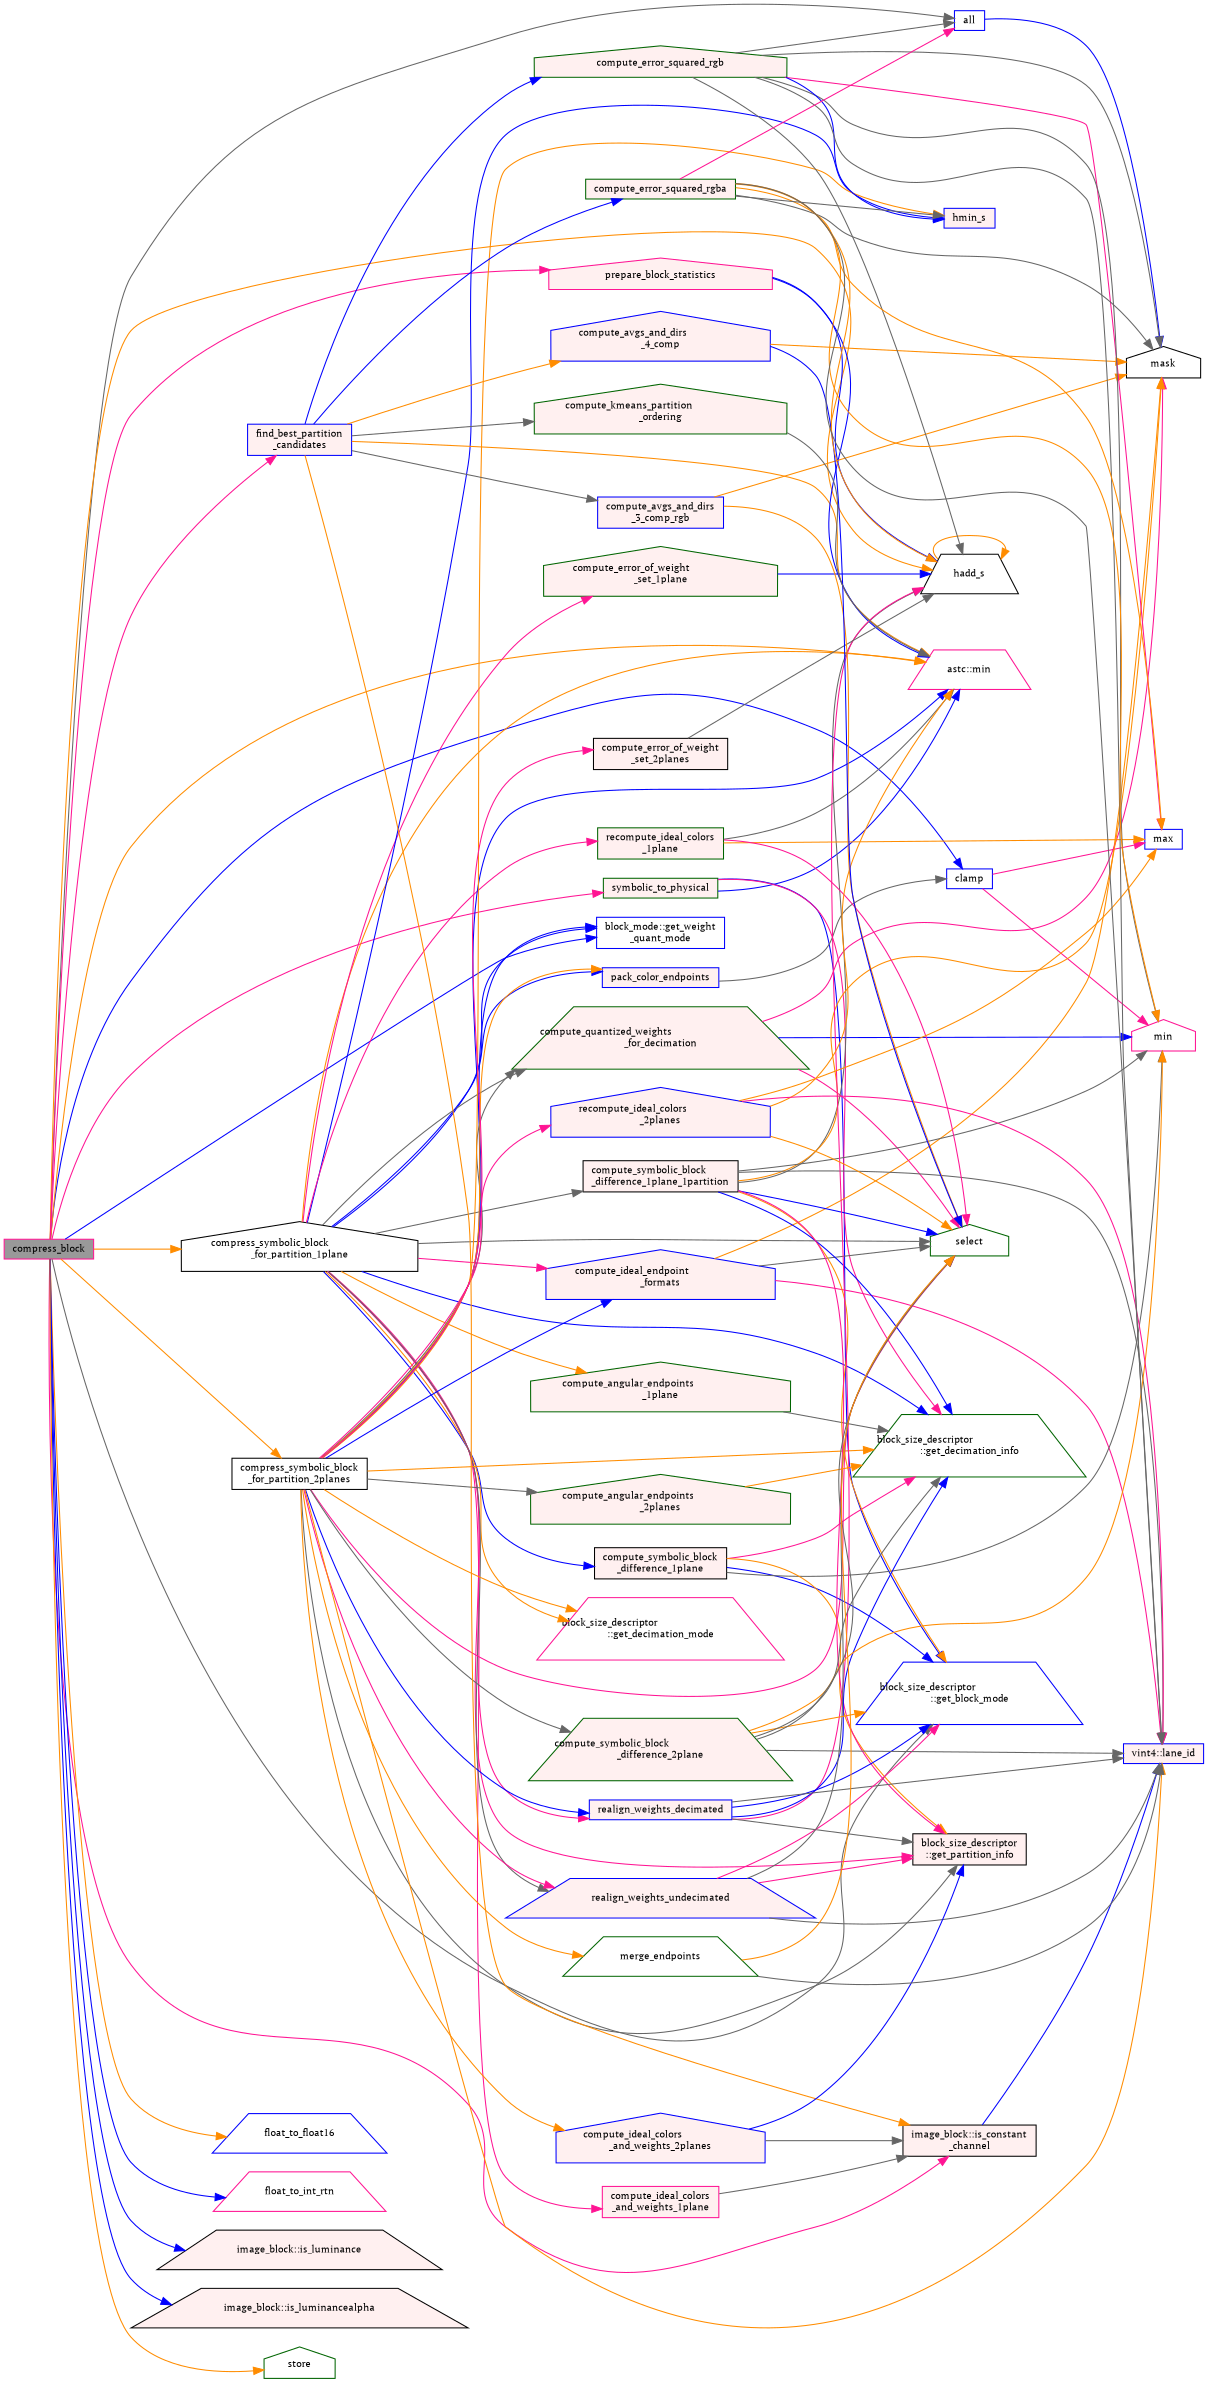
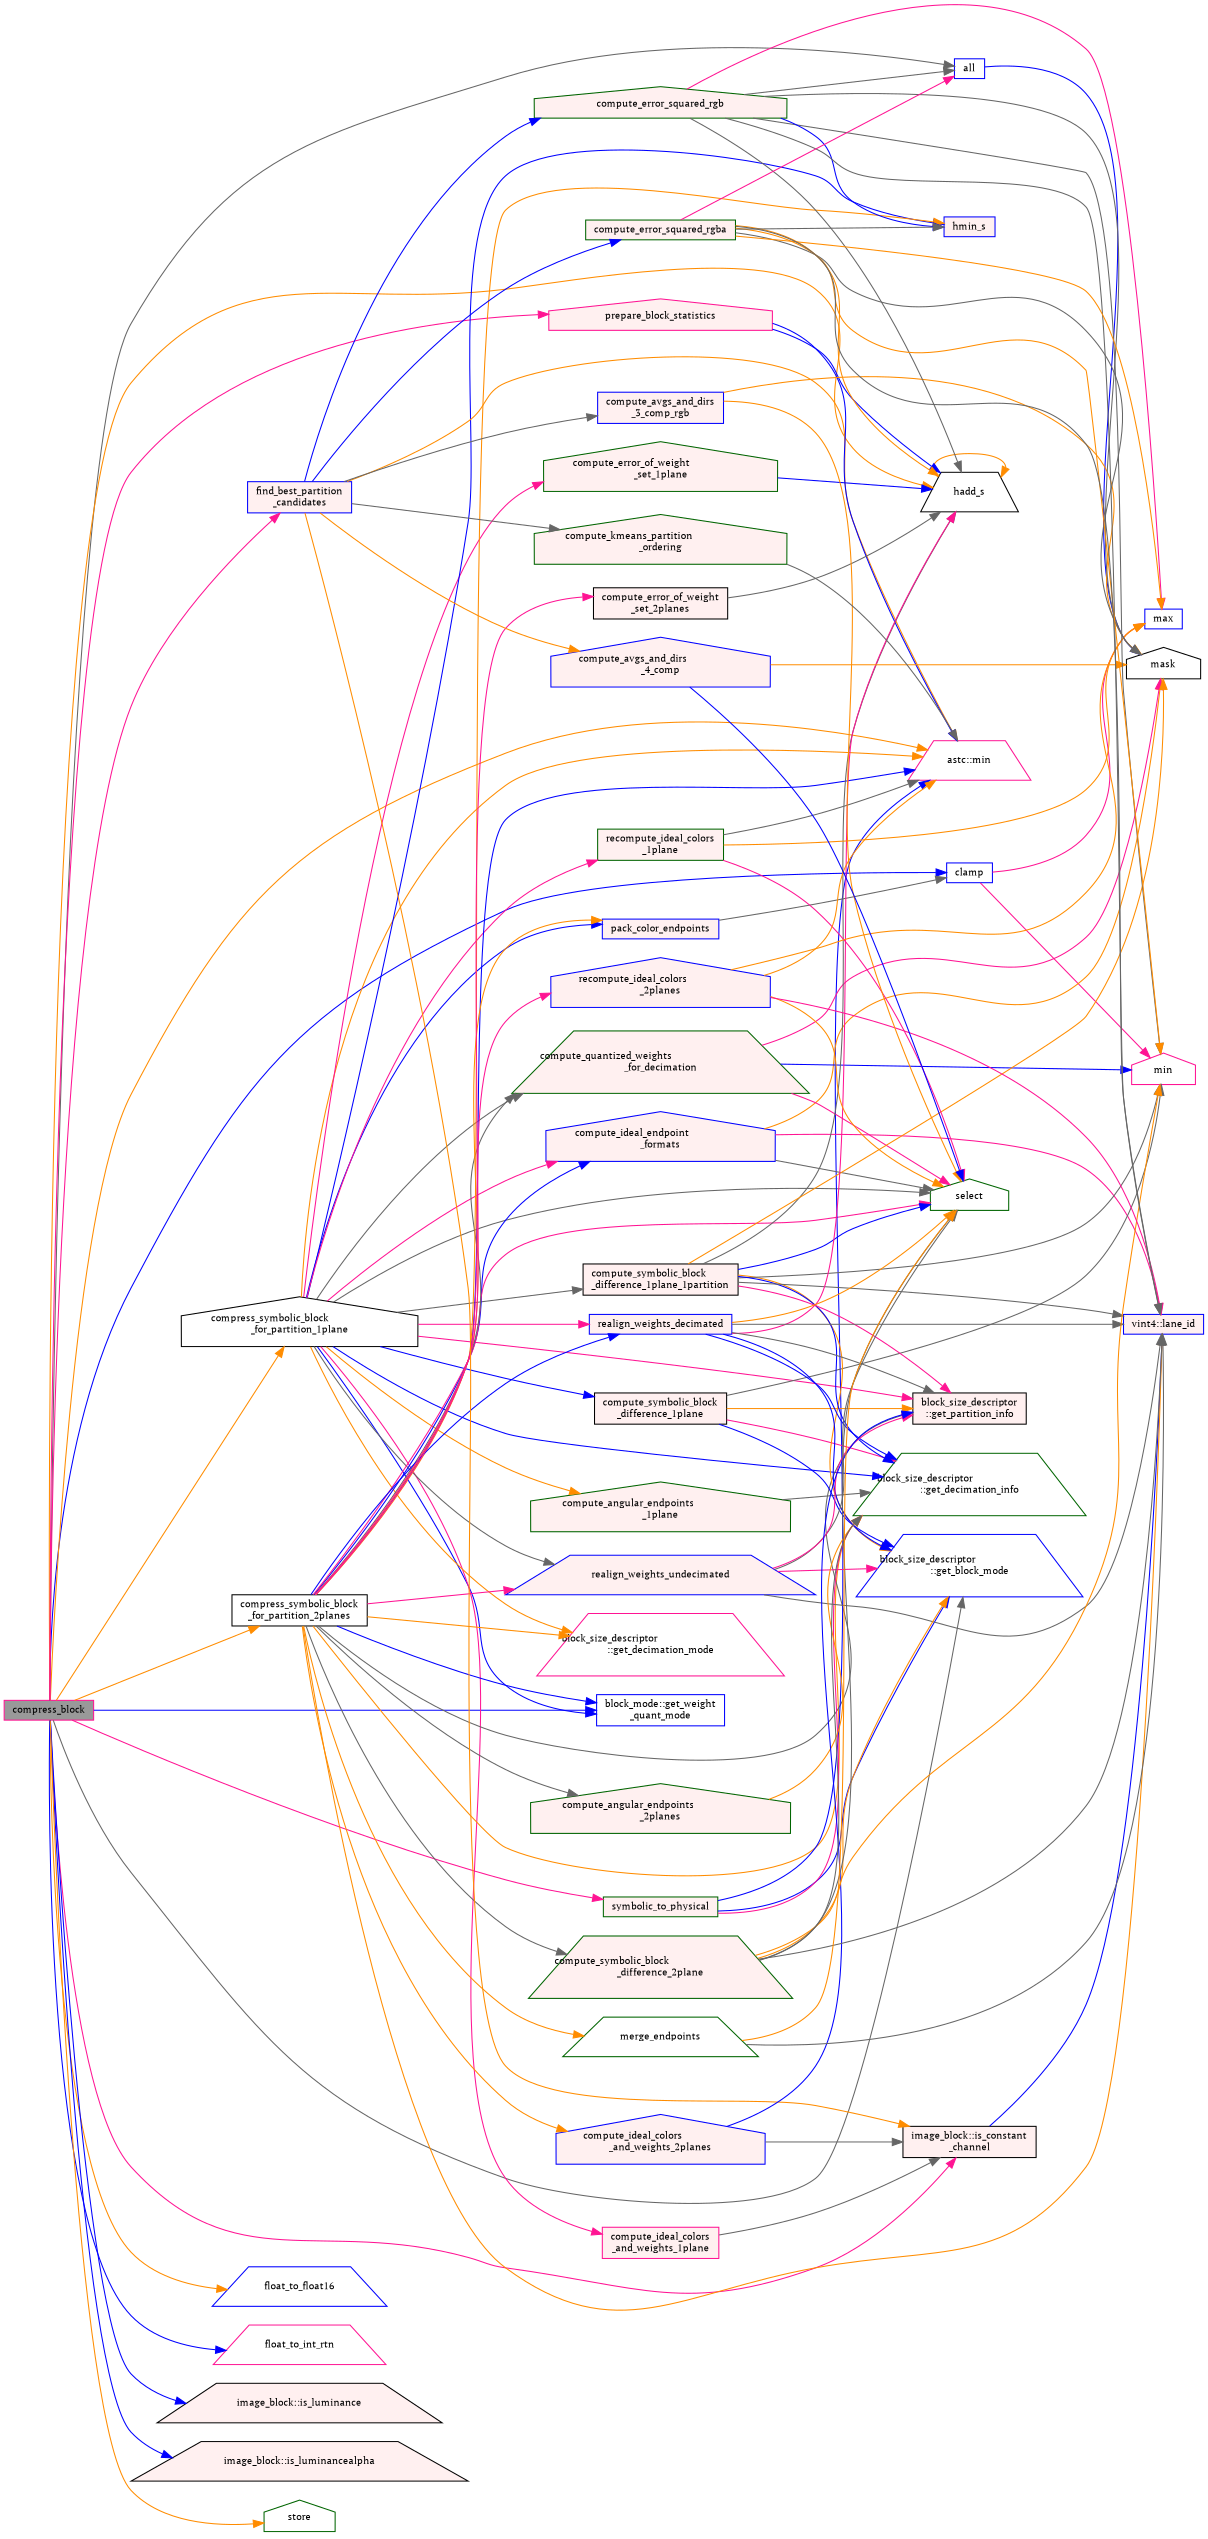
none -> (832, 1297)
